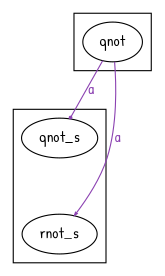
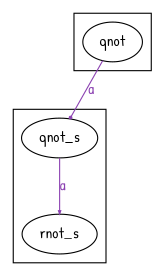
(113, 134) -> (60, 184)
